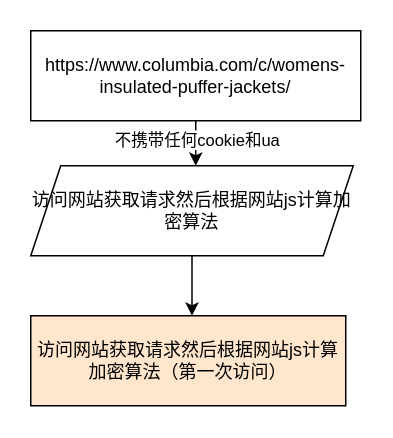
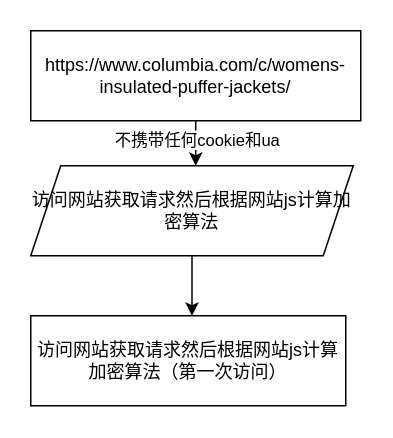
(188, 361) -> (188, 361)
